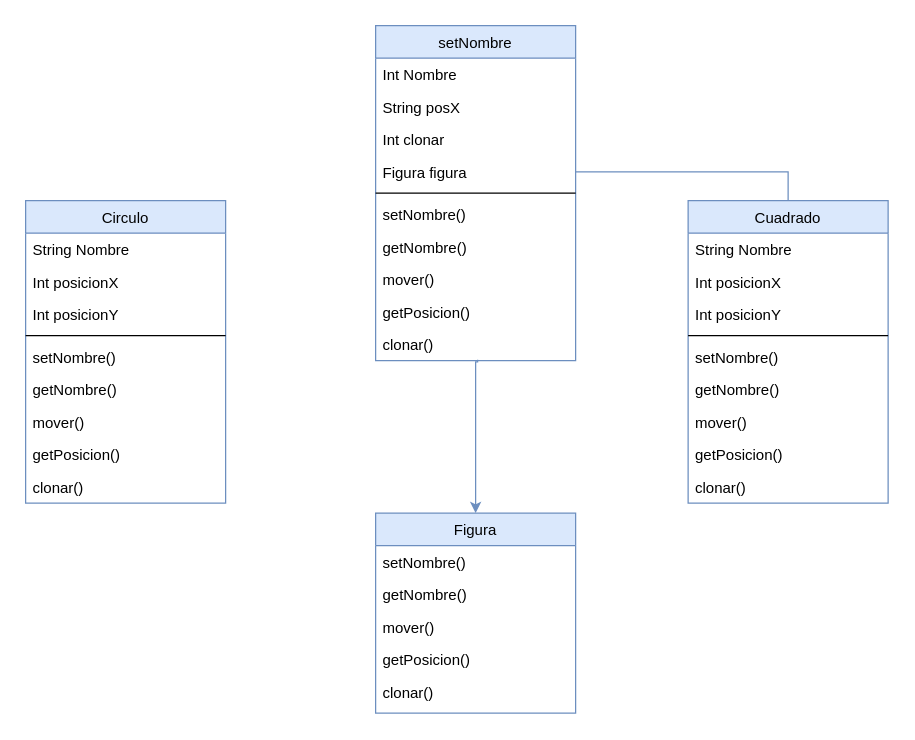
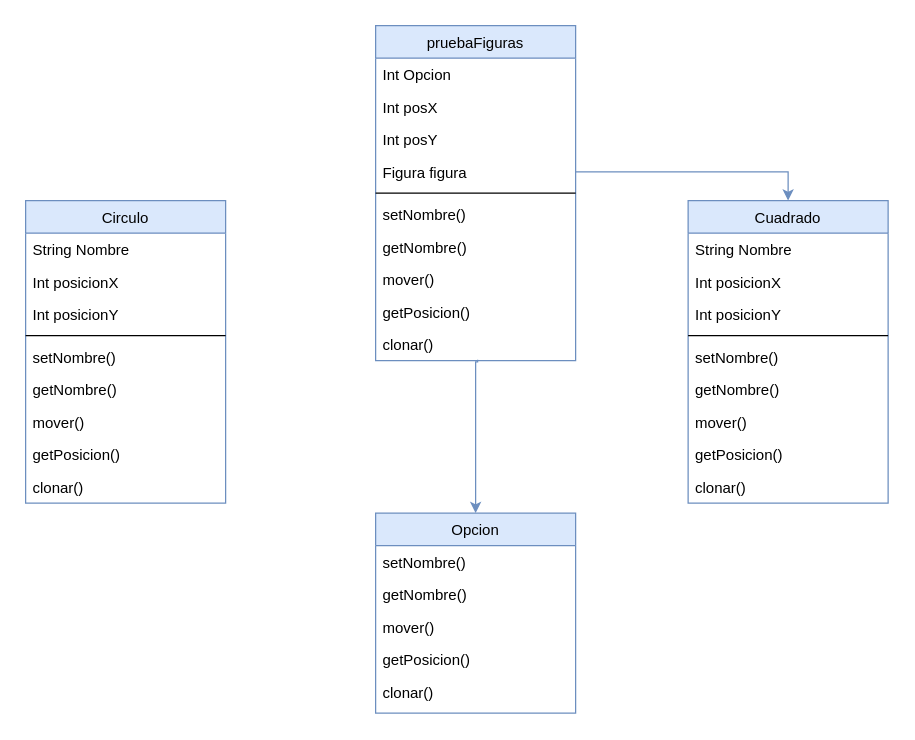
(475, 43) -> (475, 43)
(423, 75) -> (421, 75)
(425, 108) -> (414, 108)
(421, 140) -> (414, 140)
(788, 193) -> (788, 191)
(475, 530) -> (475, 530)
